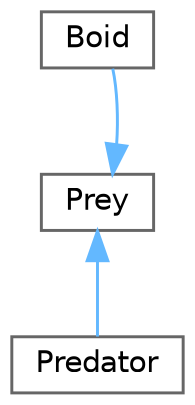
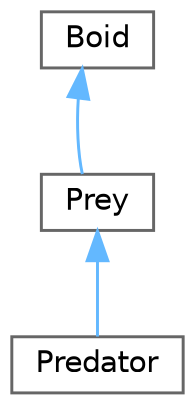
(117, 106) -> (78, 136)
